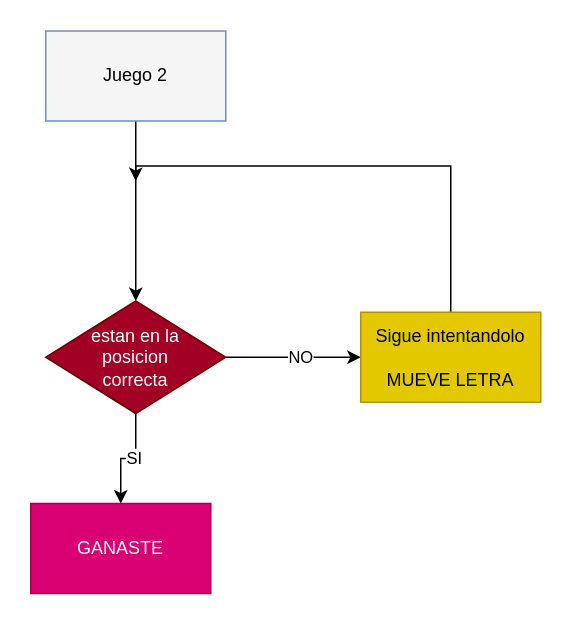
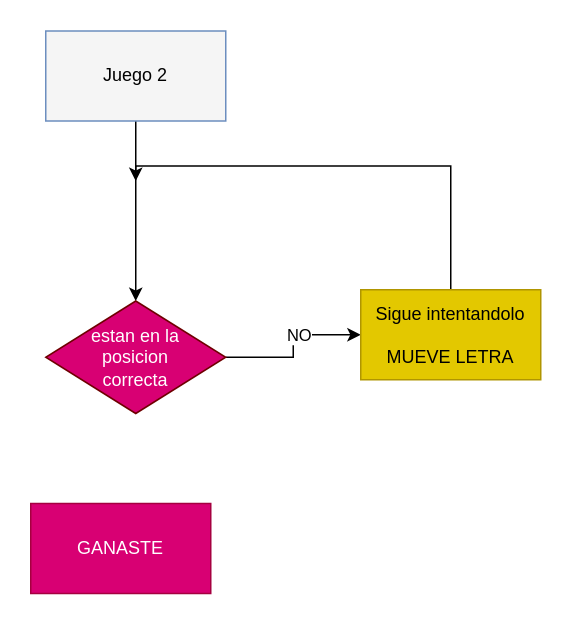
(136, 357) -> (136, 357)
(451, 357) -> (451, 335)
(134, 458) -> none
